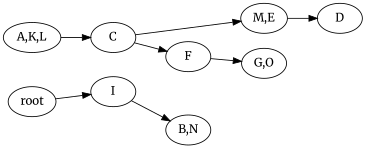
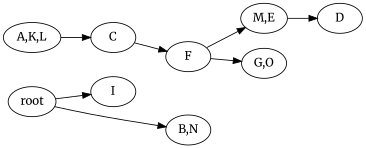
(184, 29) -> (222, 39)
(147, 109) -> (106, 117)
